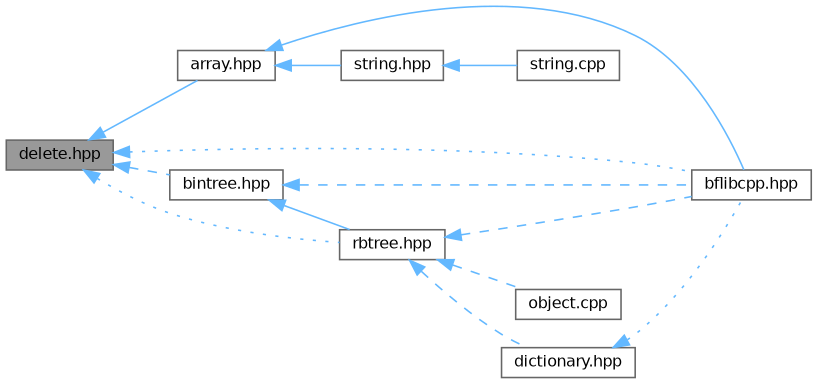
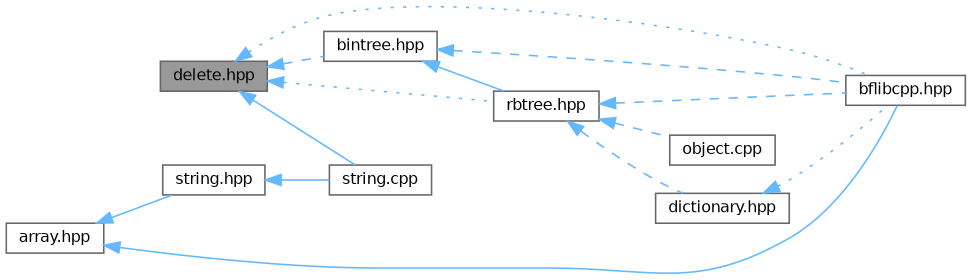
(150, 106) -> (304, 133)
